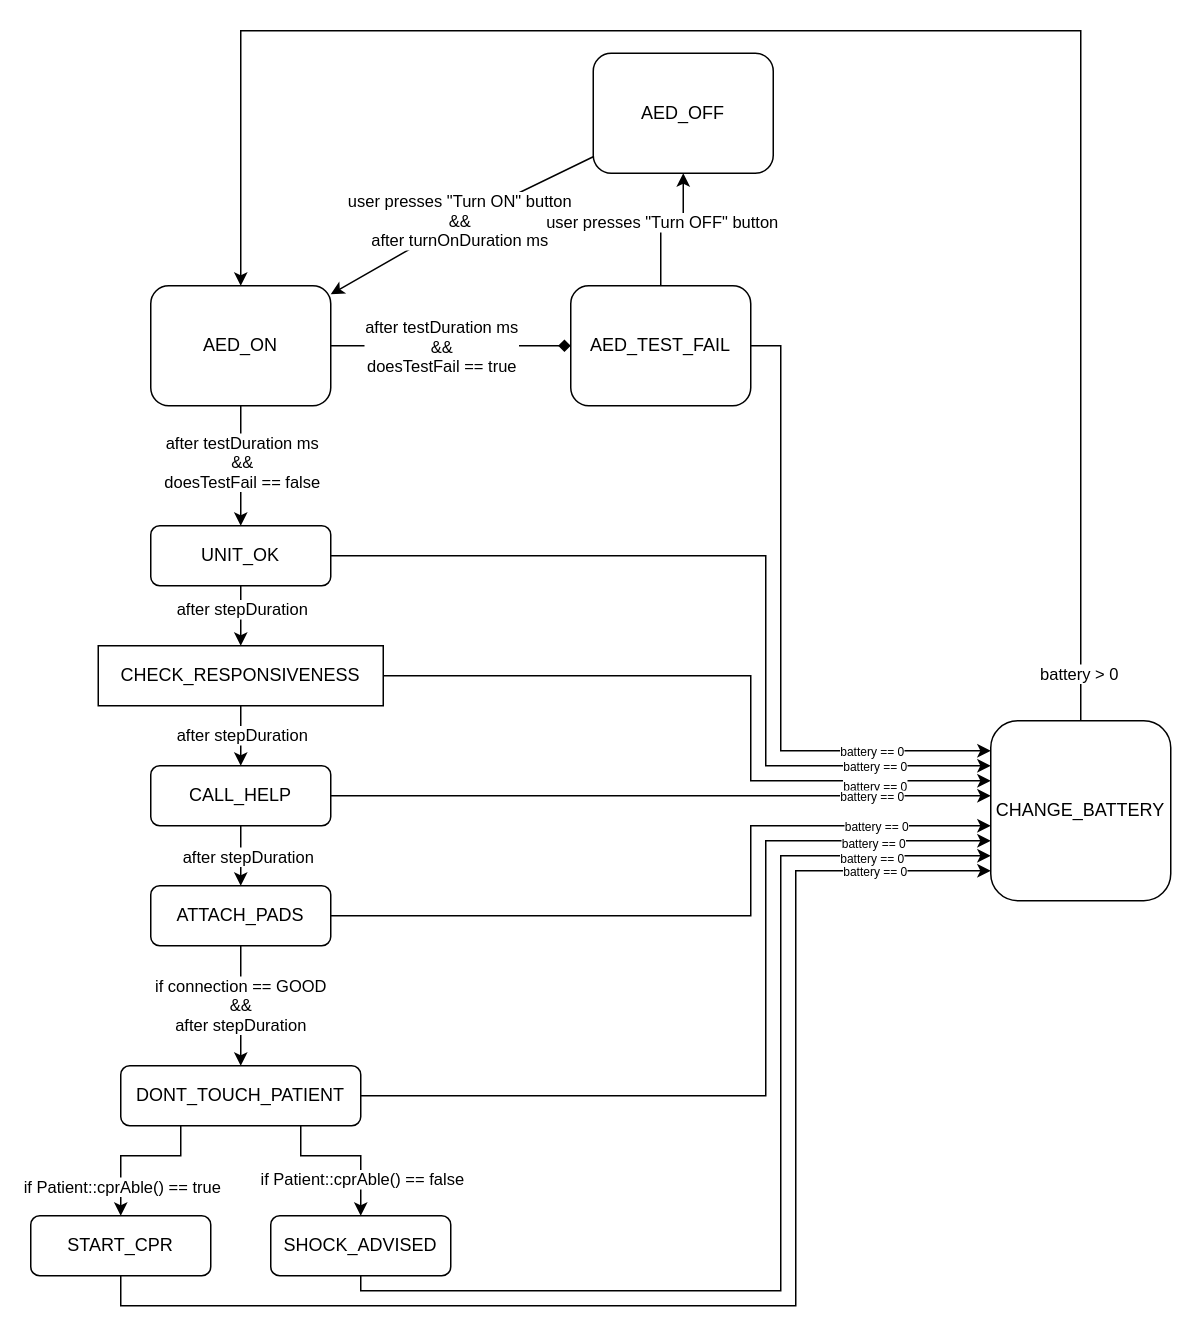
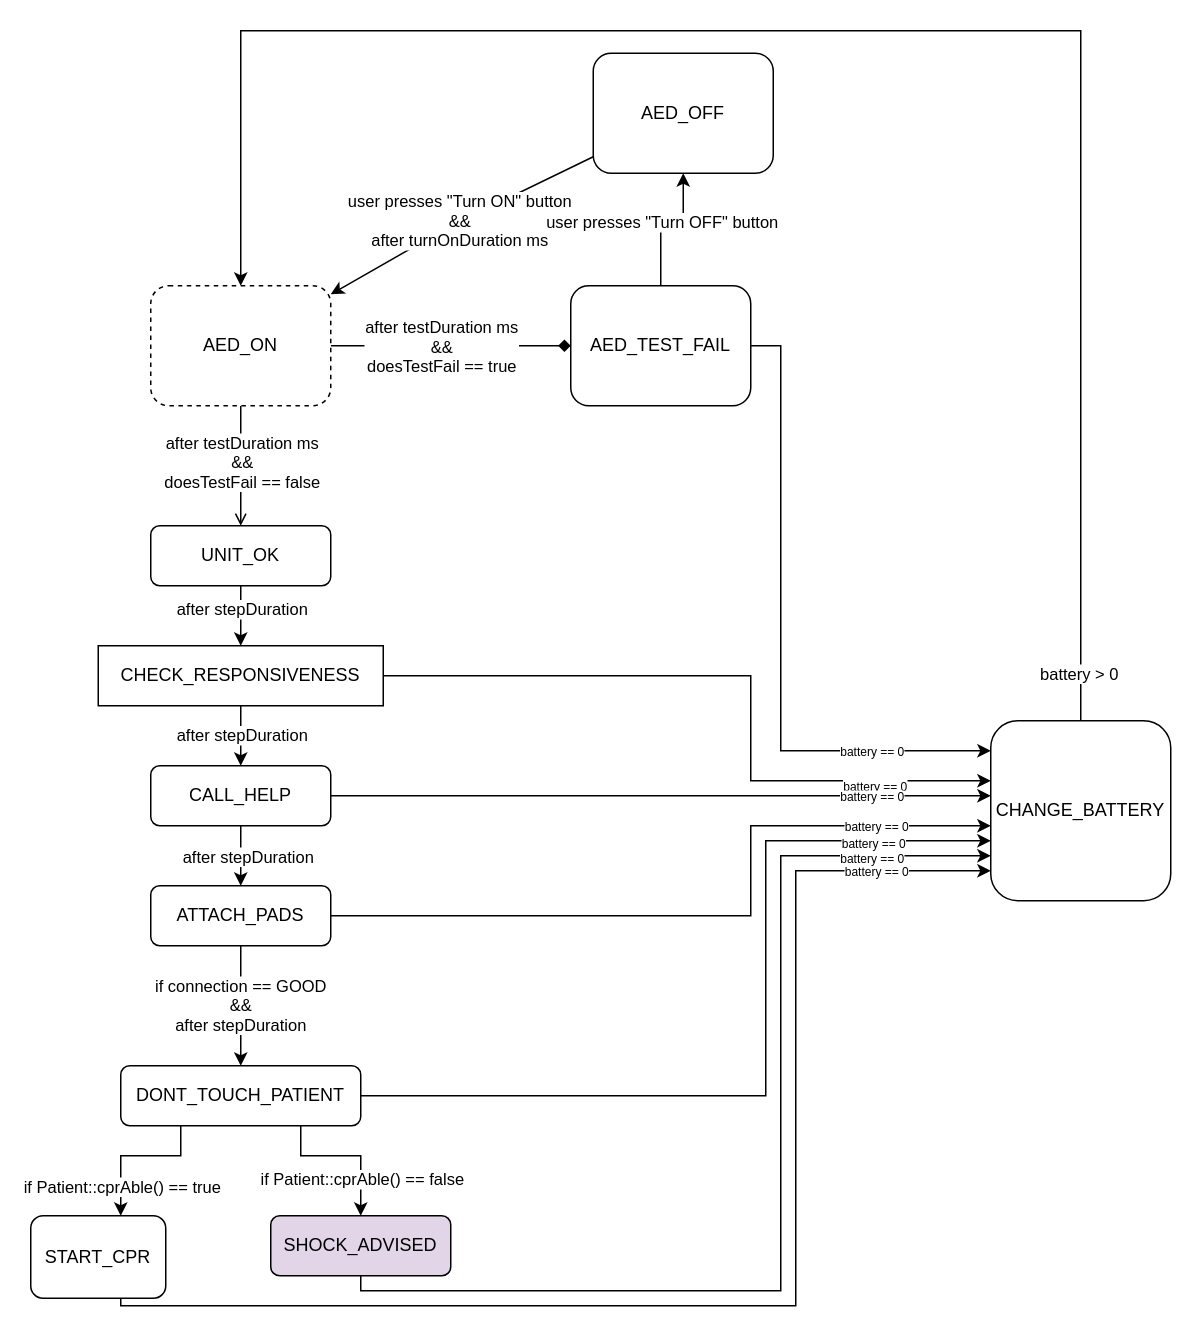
(241, 346) -> (241, 346)
(241, 514) -> (241, 516)
(761, 556) -> none
(121, 1246) -> (98, 1257)
(361, 1246) -> (361, 1246)
